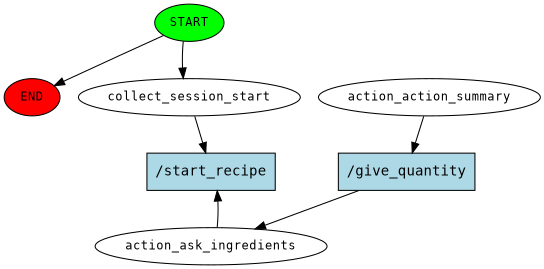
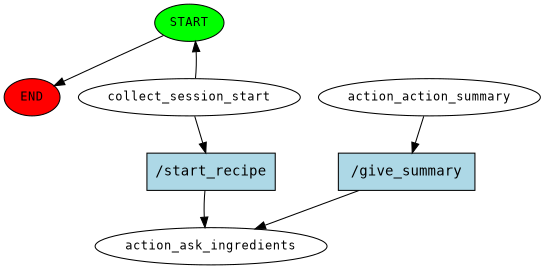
(182, 55) -> (196, 65)
(407, 172) -> (407, 172)
(218, 214) -> (204, 204)
